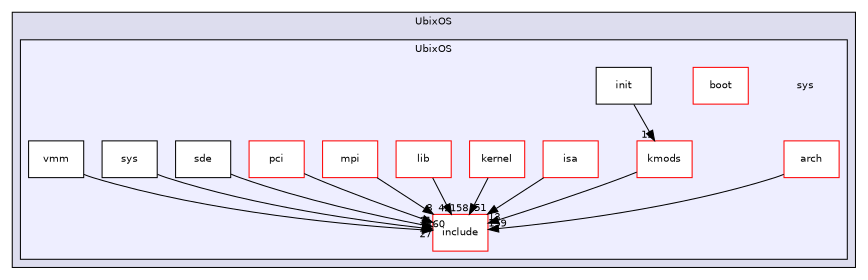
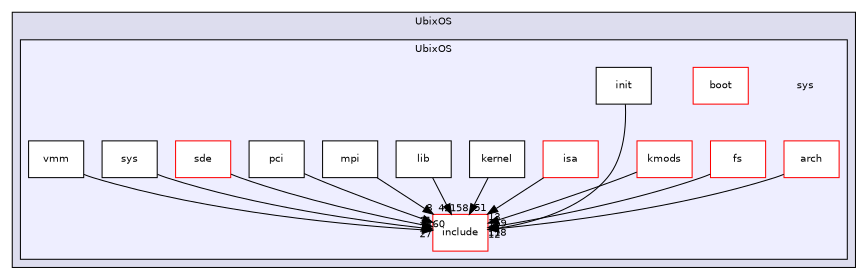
(642, 118) -> (583, 199)
(203, 159) -> (203, 159)
(277, 159) -> (277, 159)
(350, 159) -> (350, 159)
(424, 159) -> (424, 159)
(497, 159) -> (497, 159)
none -> (738, 159)
